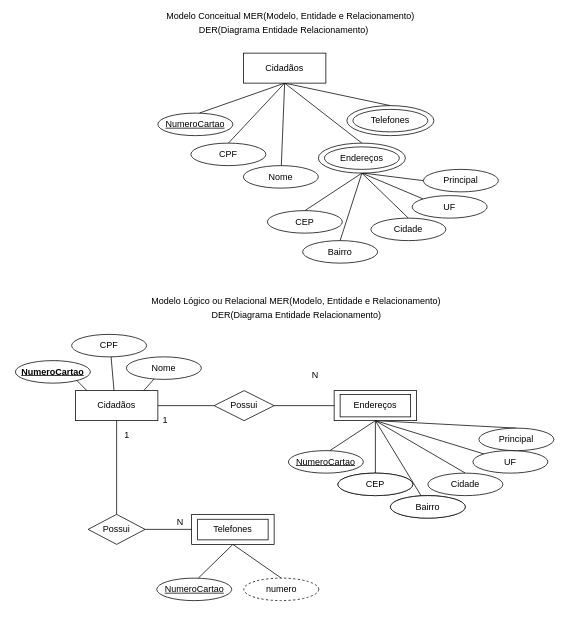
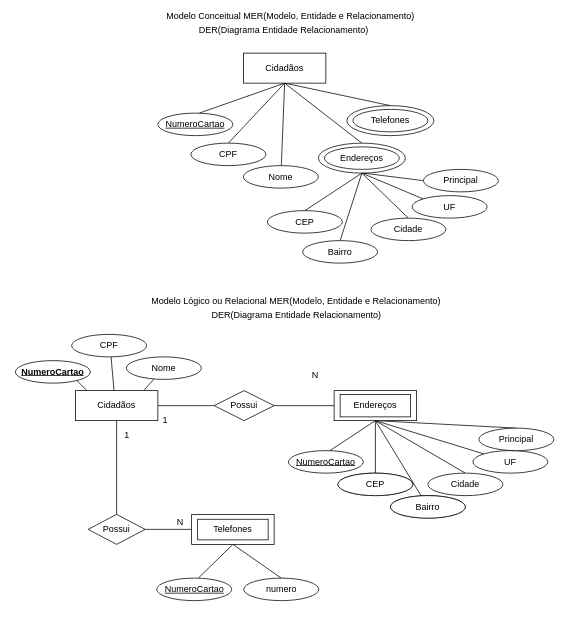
(281, 589) -> (281, 589)
